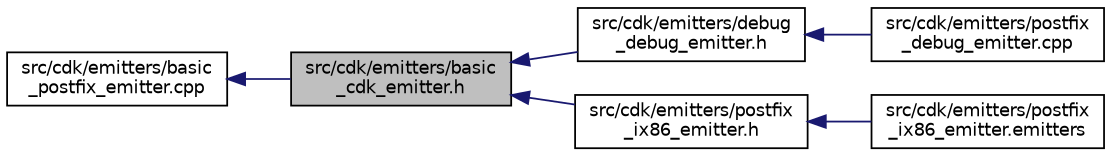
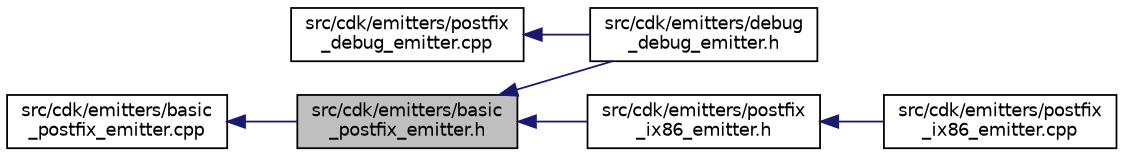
(847, 35) -> (566, 35)
(401, 79) -> (407, 122)
(988, 122) -> (1000, 122)
